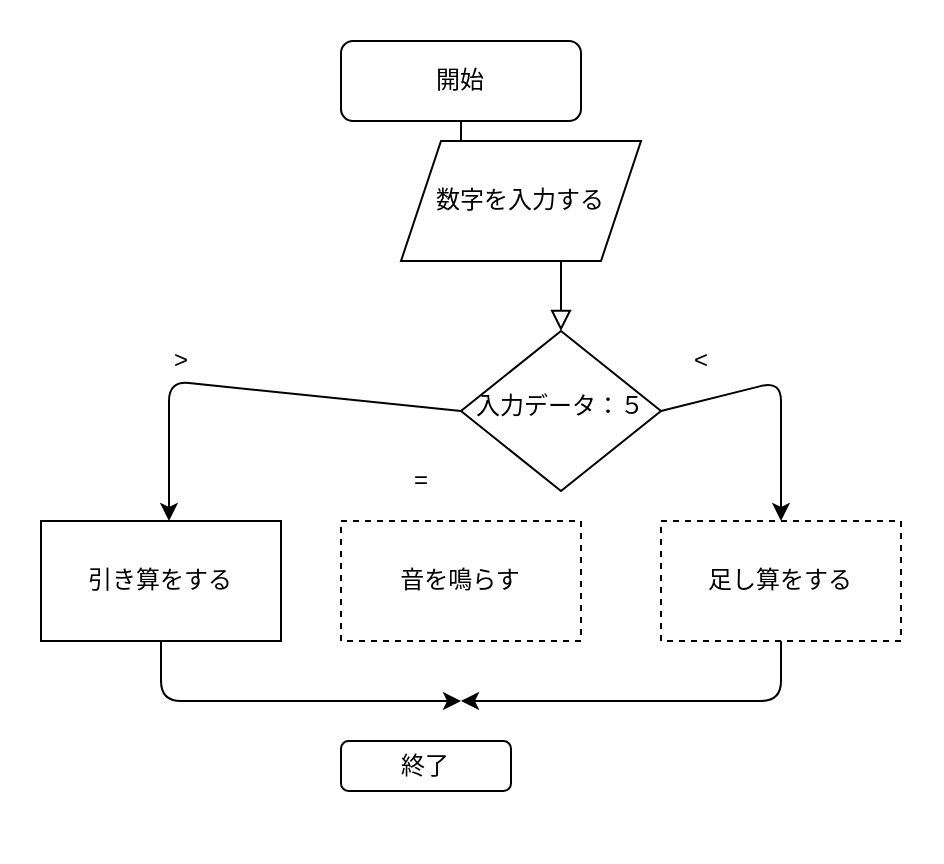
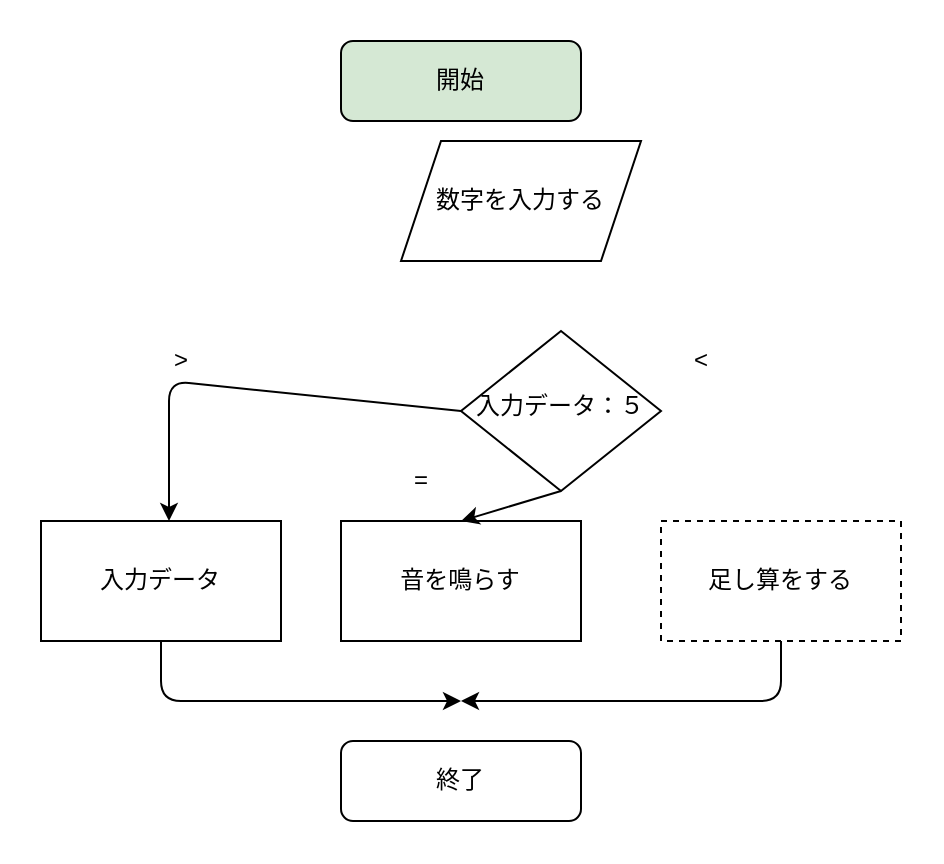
(461, 81) -> (461, 81)
(561, 286) -> none
(778, 389) -> none
none -> (518, 504)
(161, 581) -> (161, 581)
(461, 581) -> (461, 581)
(426, 766) -> (461, 781)
